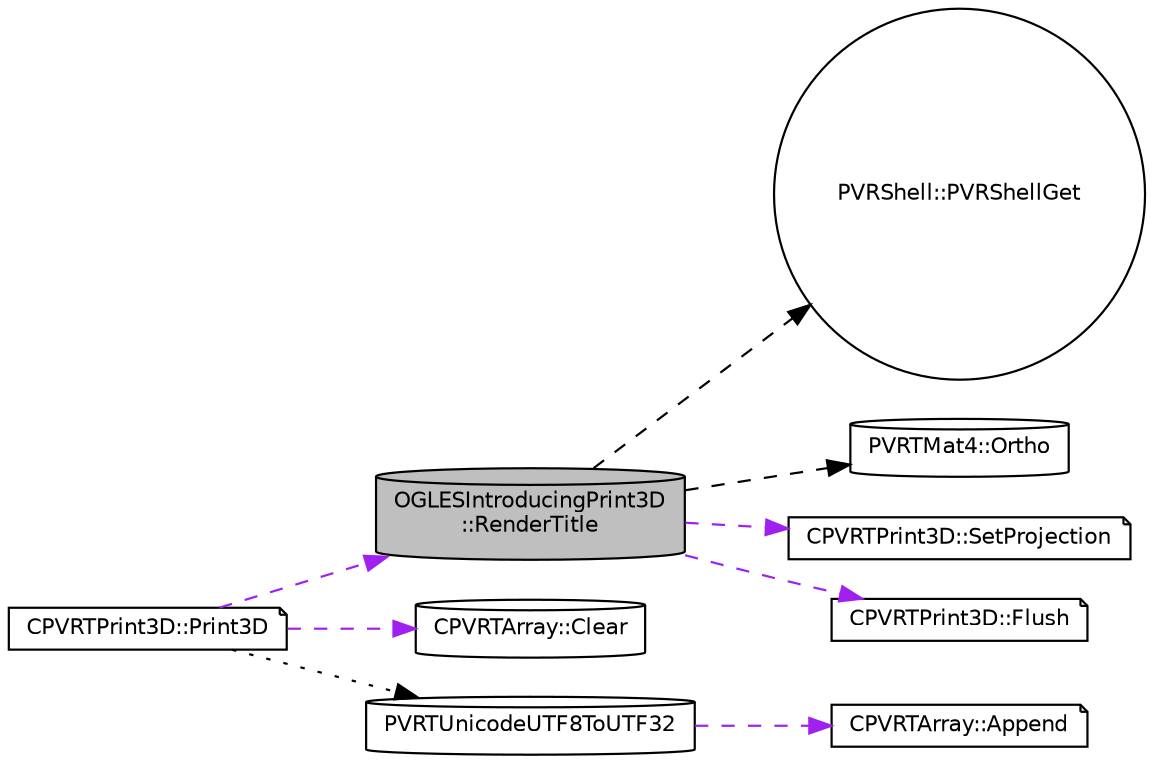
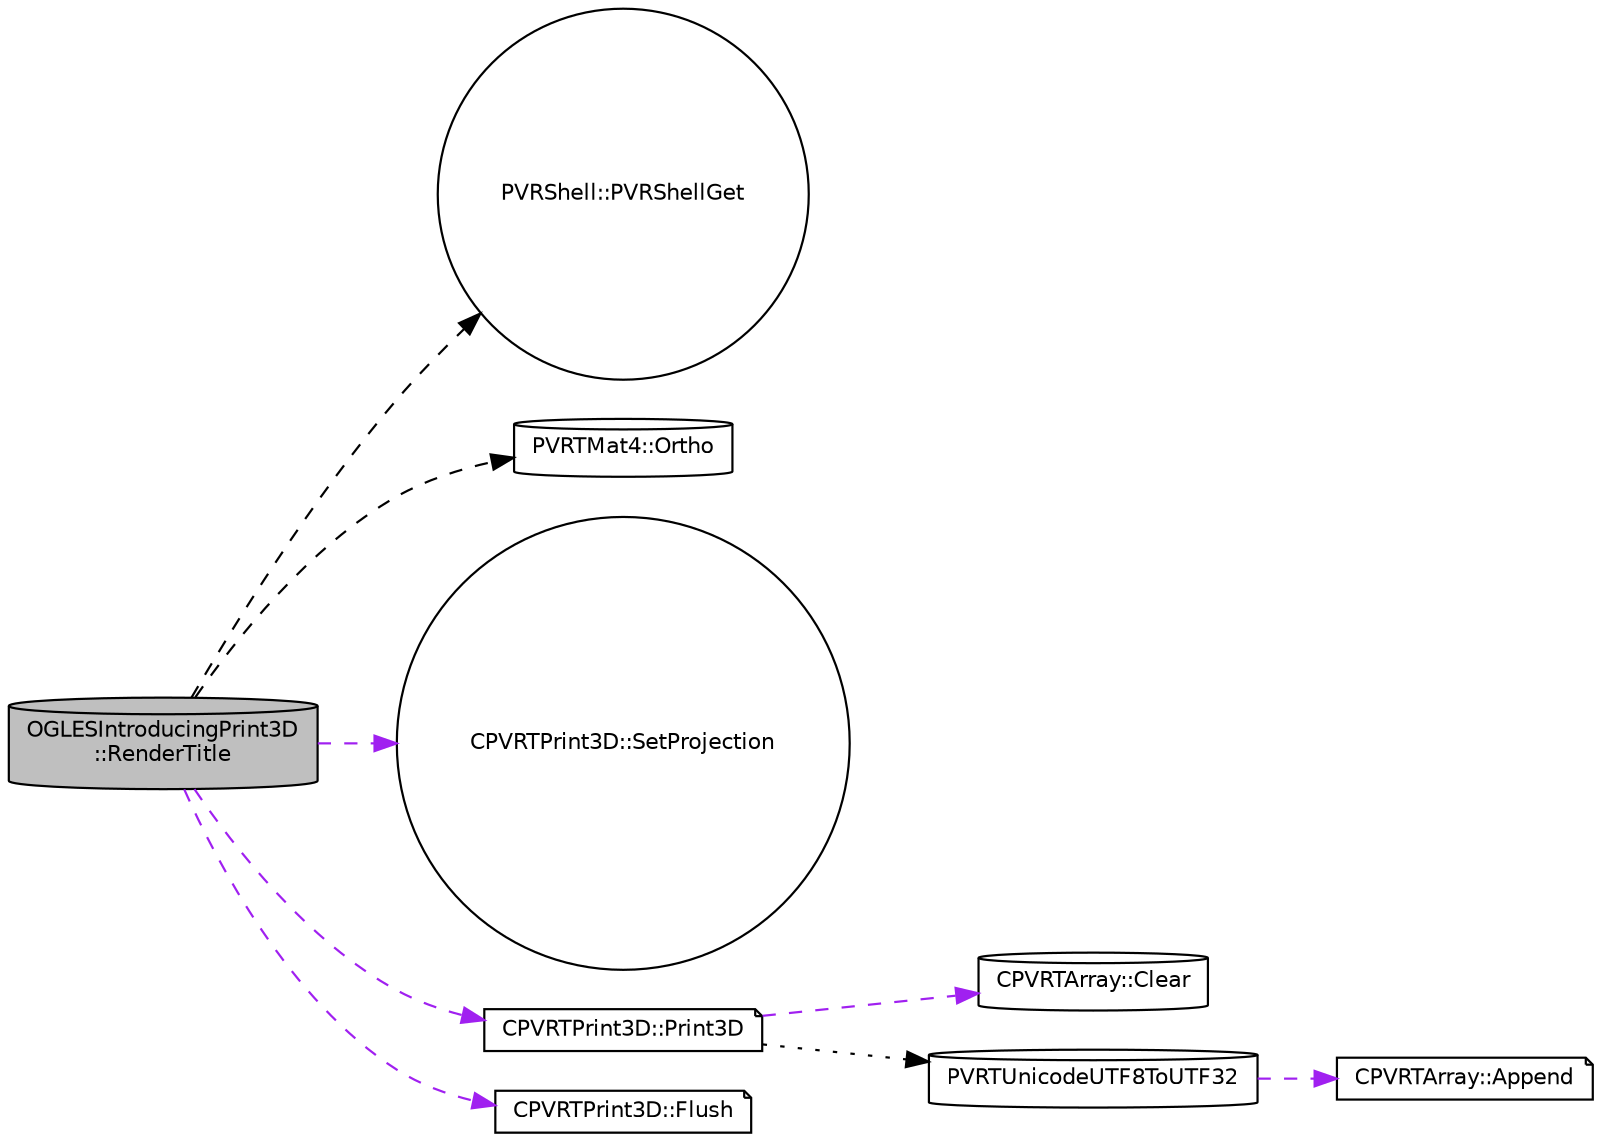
(960, 538) -> (623, 743)
(292, 586) -> (310, 926)
